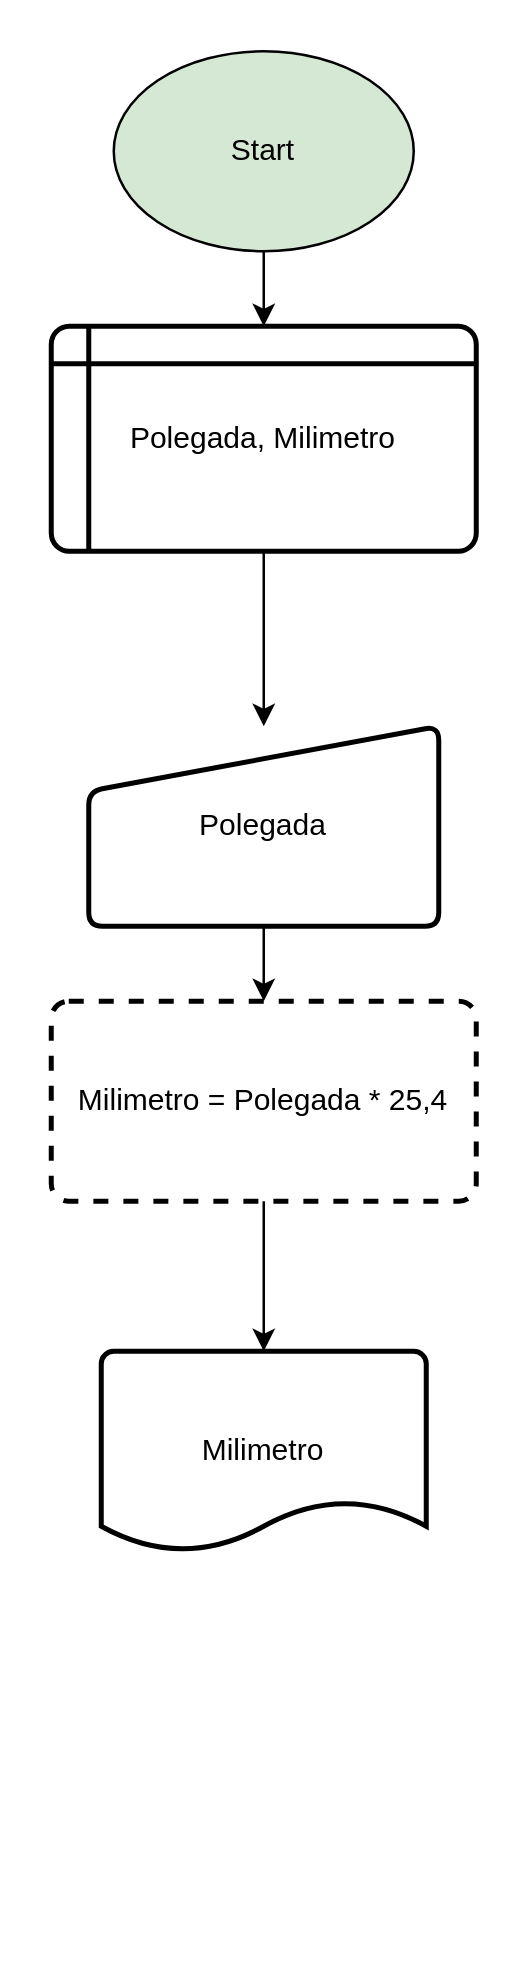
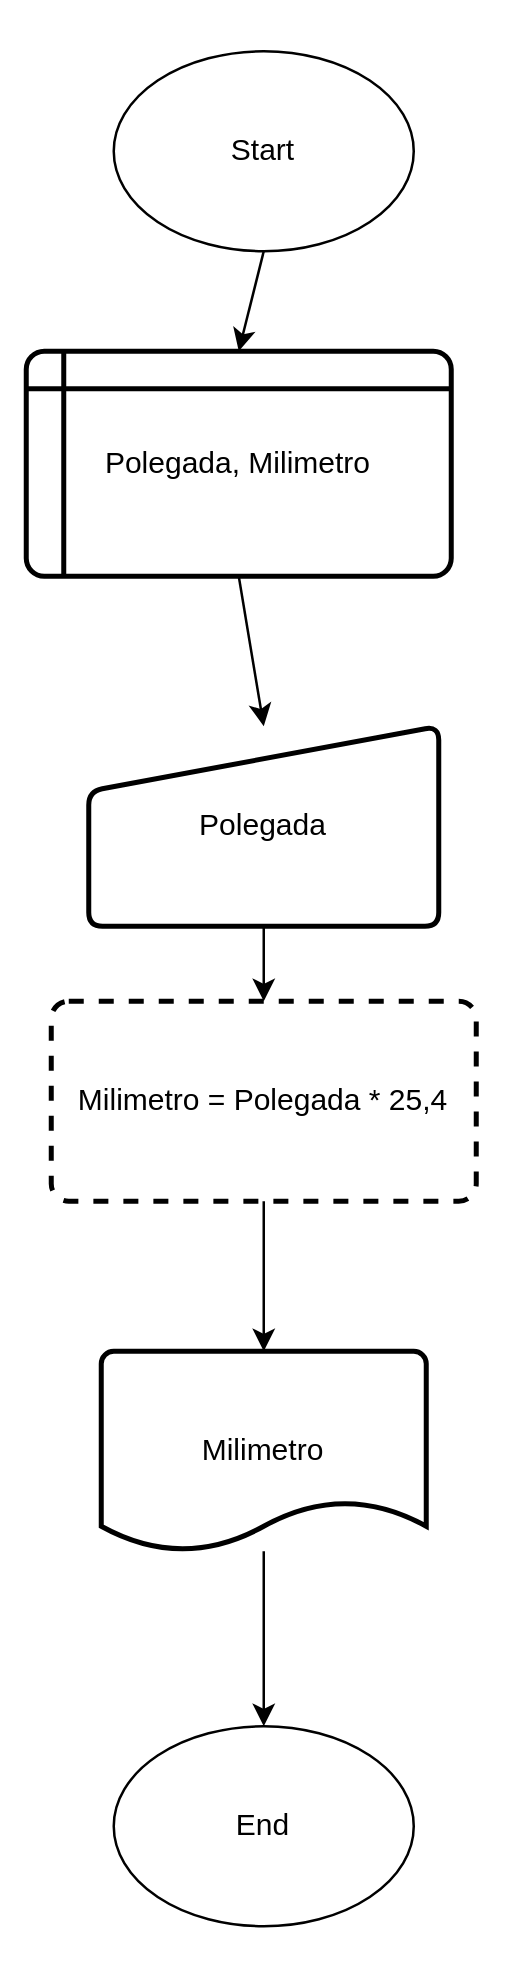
(264, 151) -> (264, 151)
(264, 439) -> (239, 464)
none -> (264, 1630)
none -> (264, 1826)
